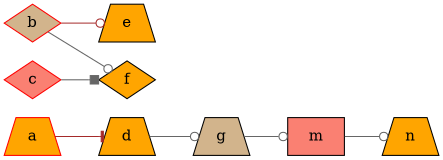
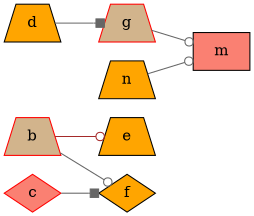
(33, 23) -> (33, 136)
(33, 136) -> none
(170, 136) -> (74, 23)
(222, 136) -> (127, 23)
(362, 136) -> (166, 68)
